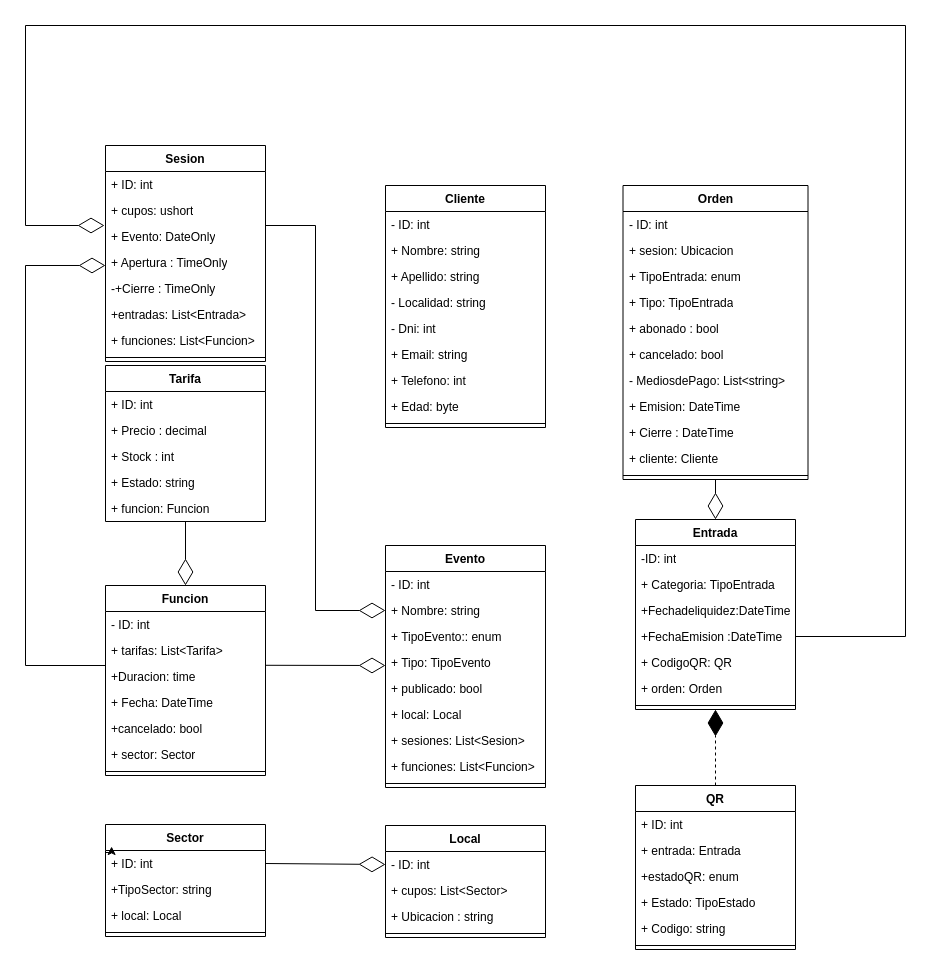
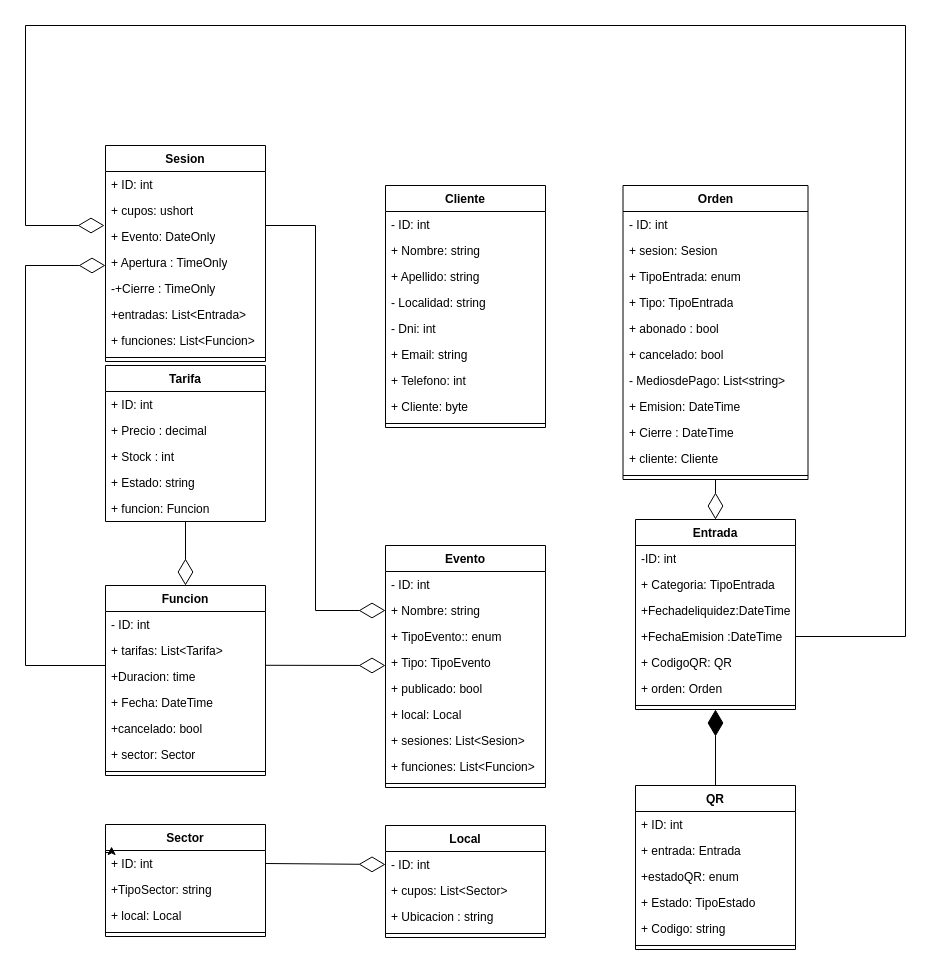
(684, 252) -> (675, 252)
(427, 408) -> (434, 408)
(716, 760) -> (716, 760)
